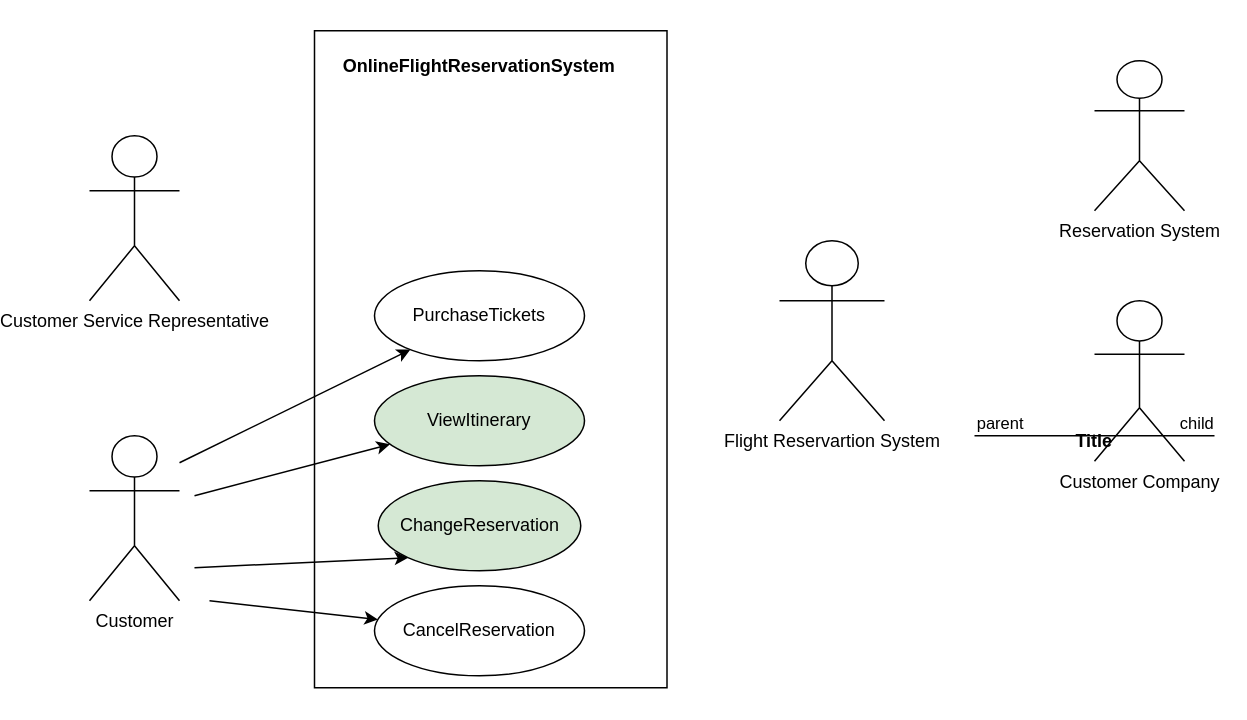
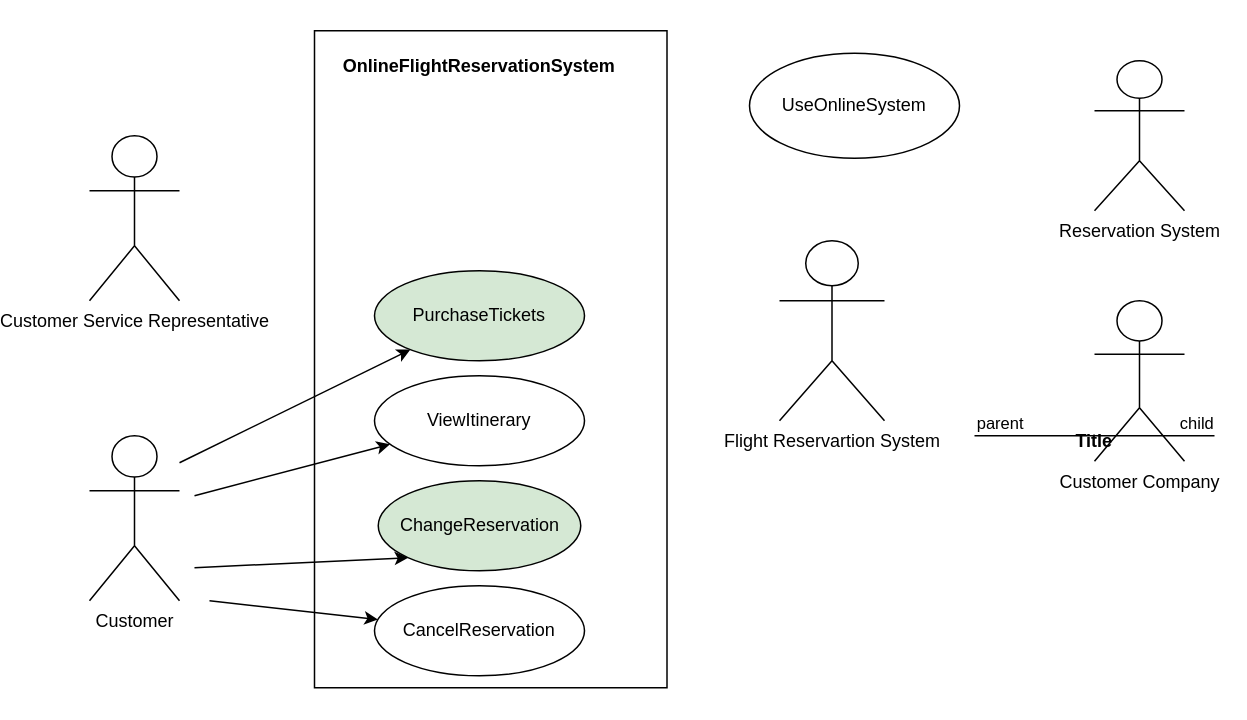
none -> (854, 106)
(479, 316) -> (479, 316)
(479, 421) -> (479, 421)
